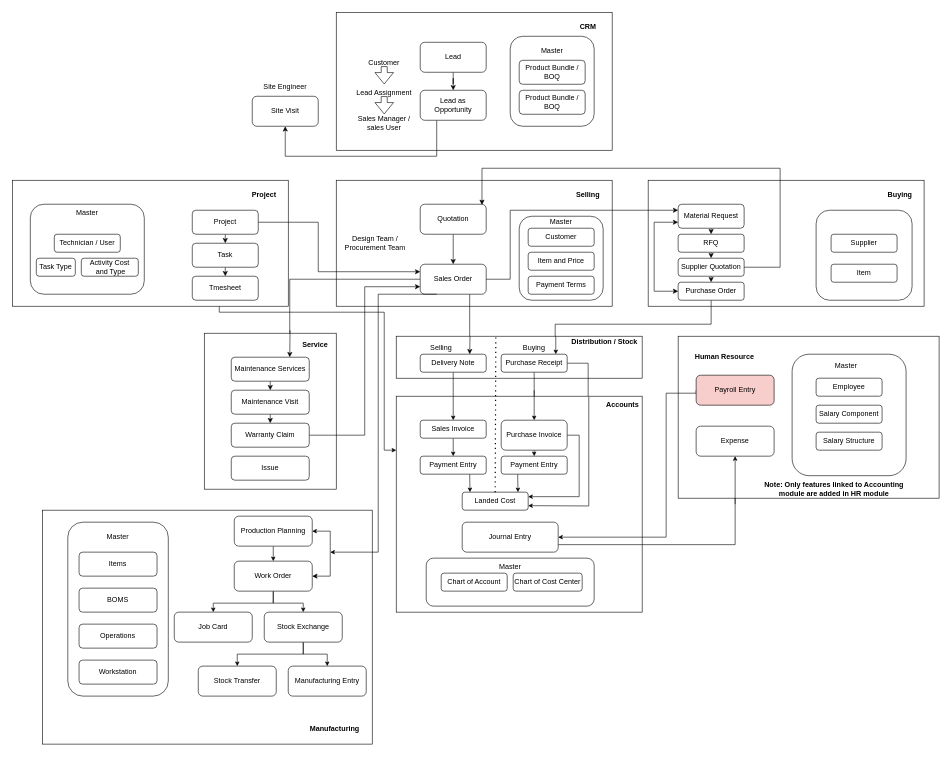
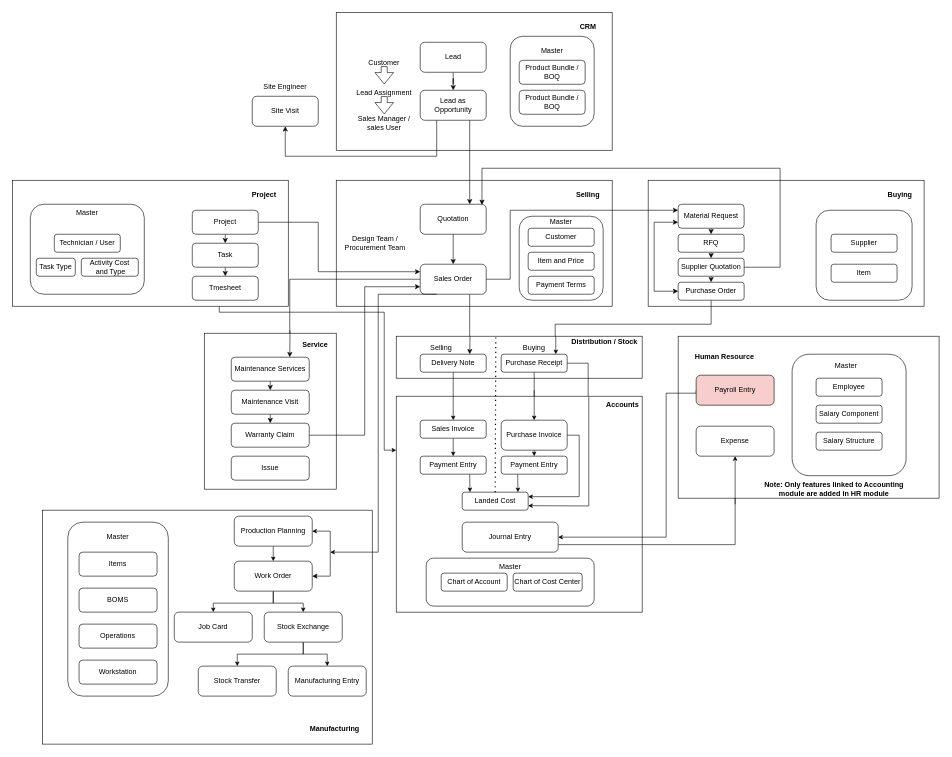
none -> (470, 198)
